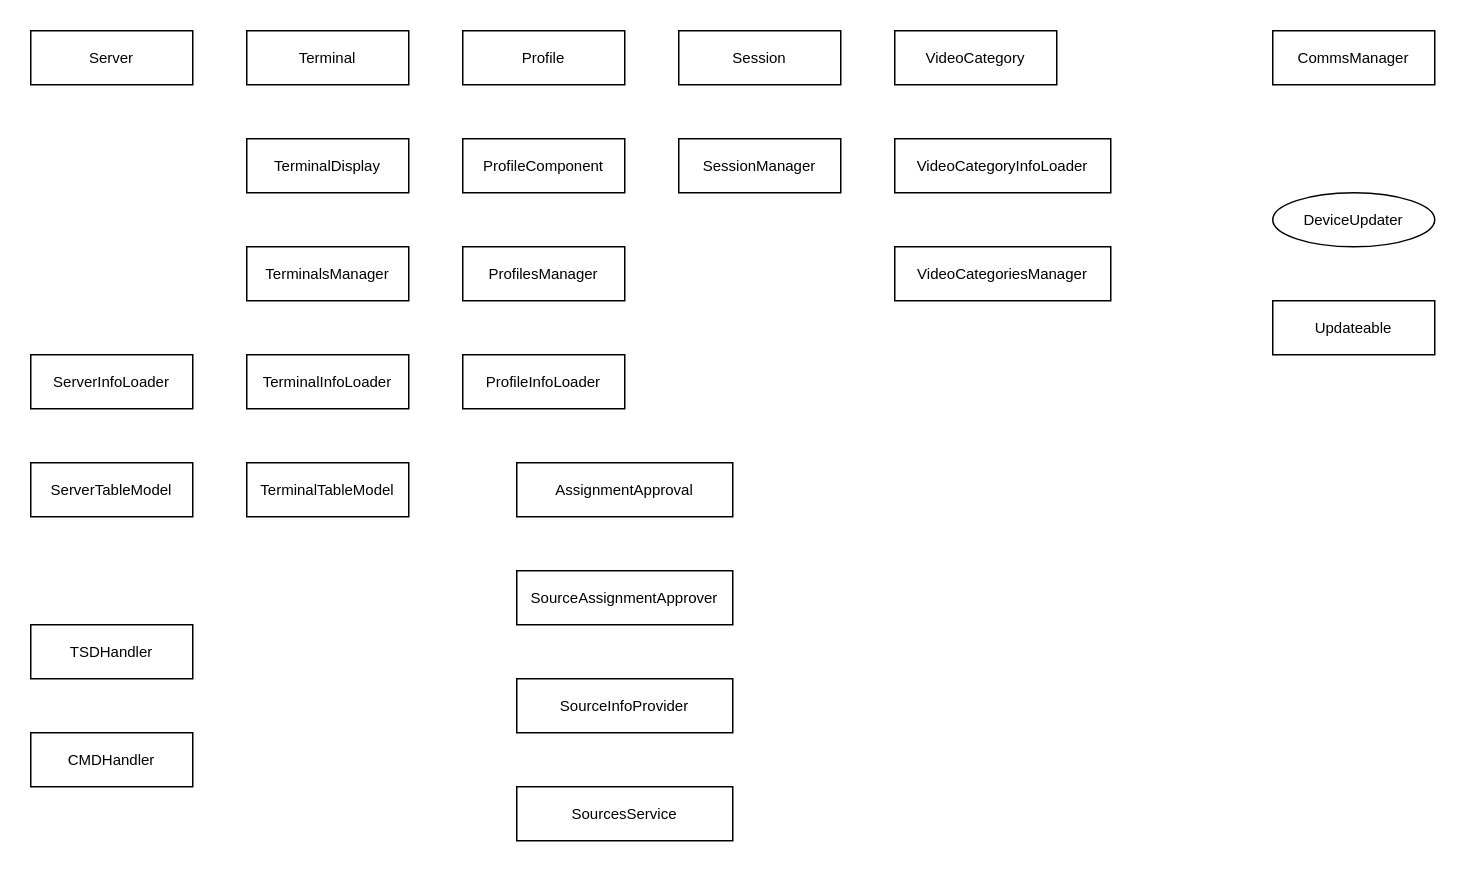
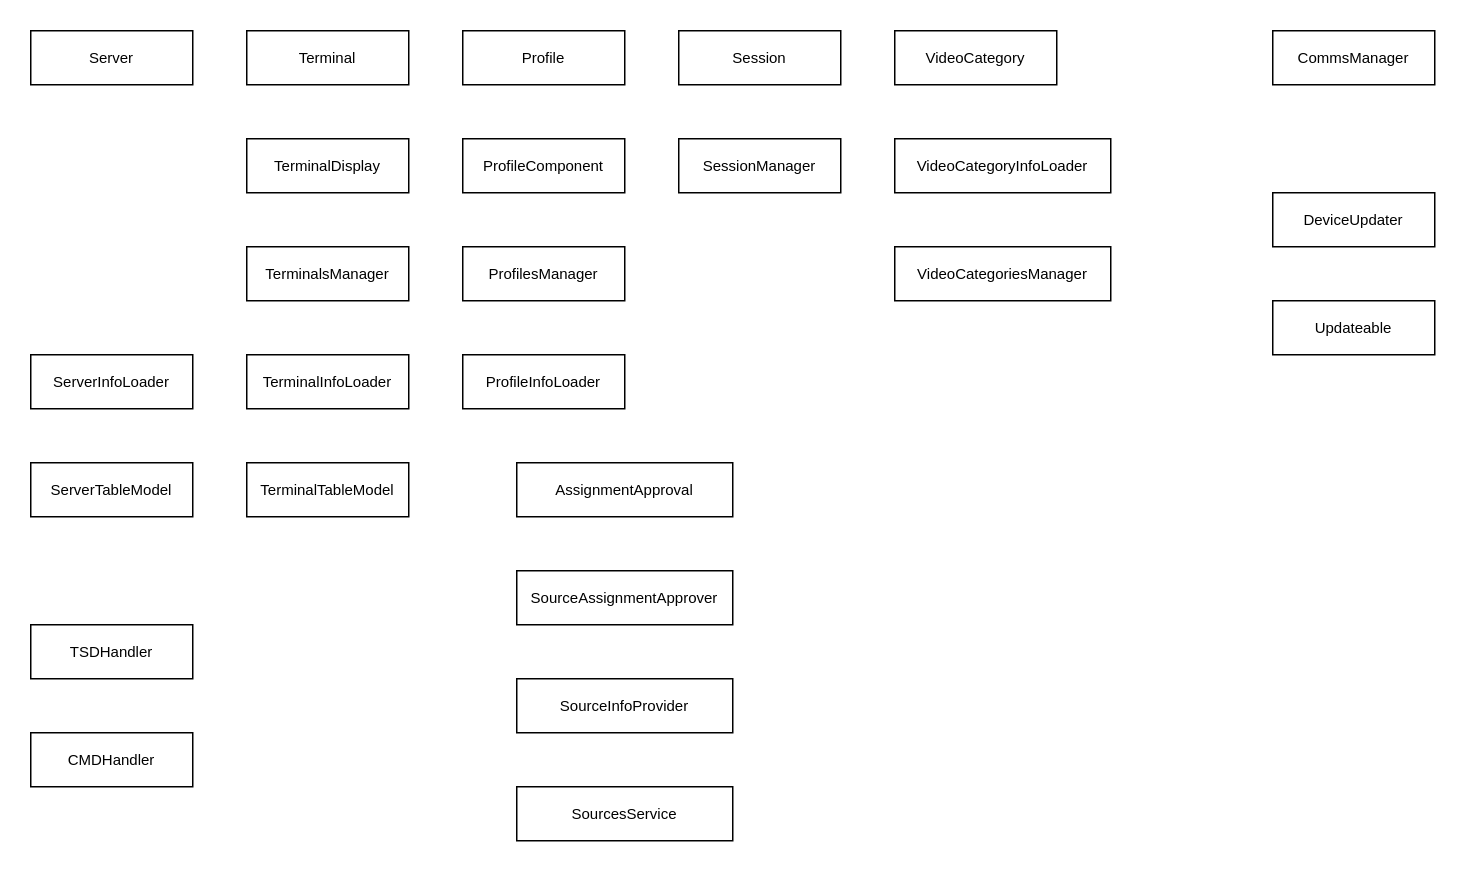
(1354, 220) -> (1354, 220)
